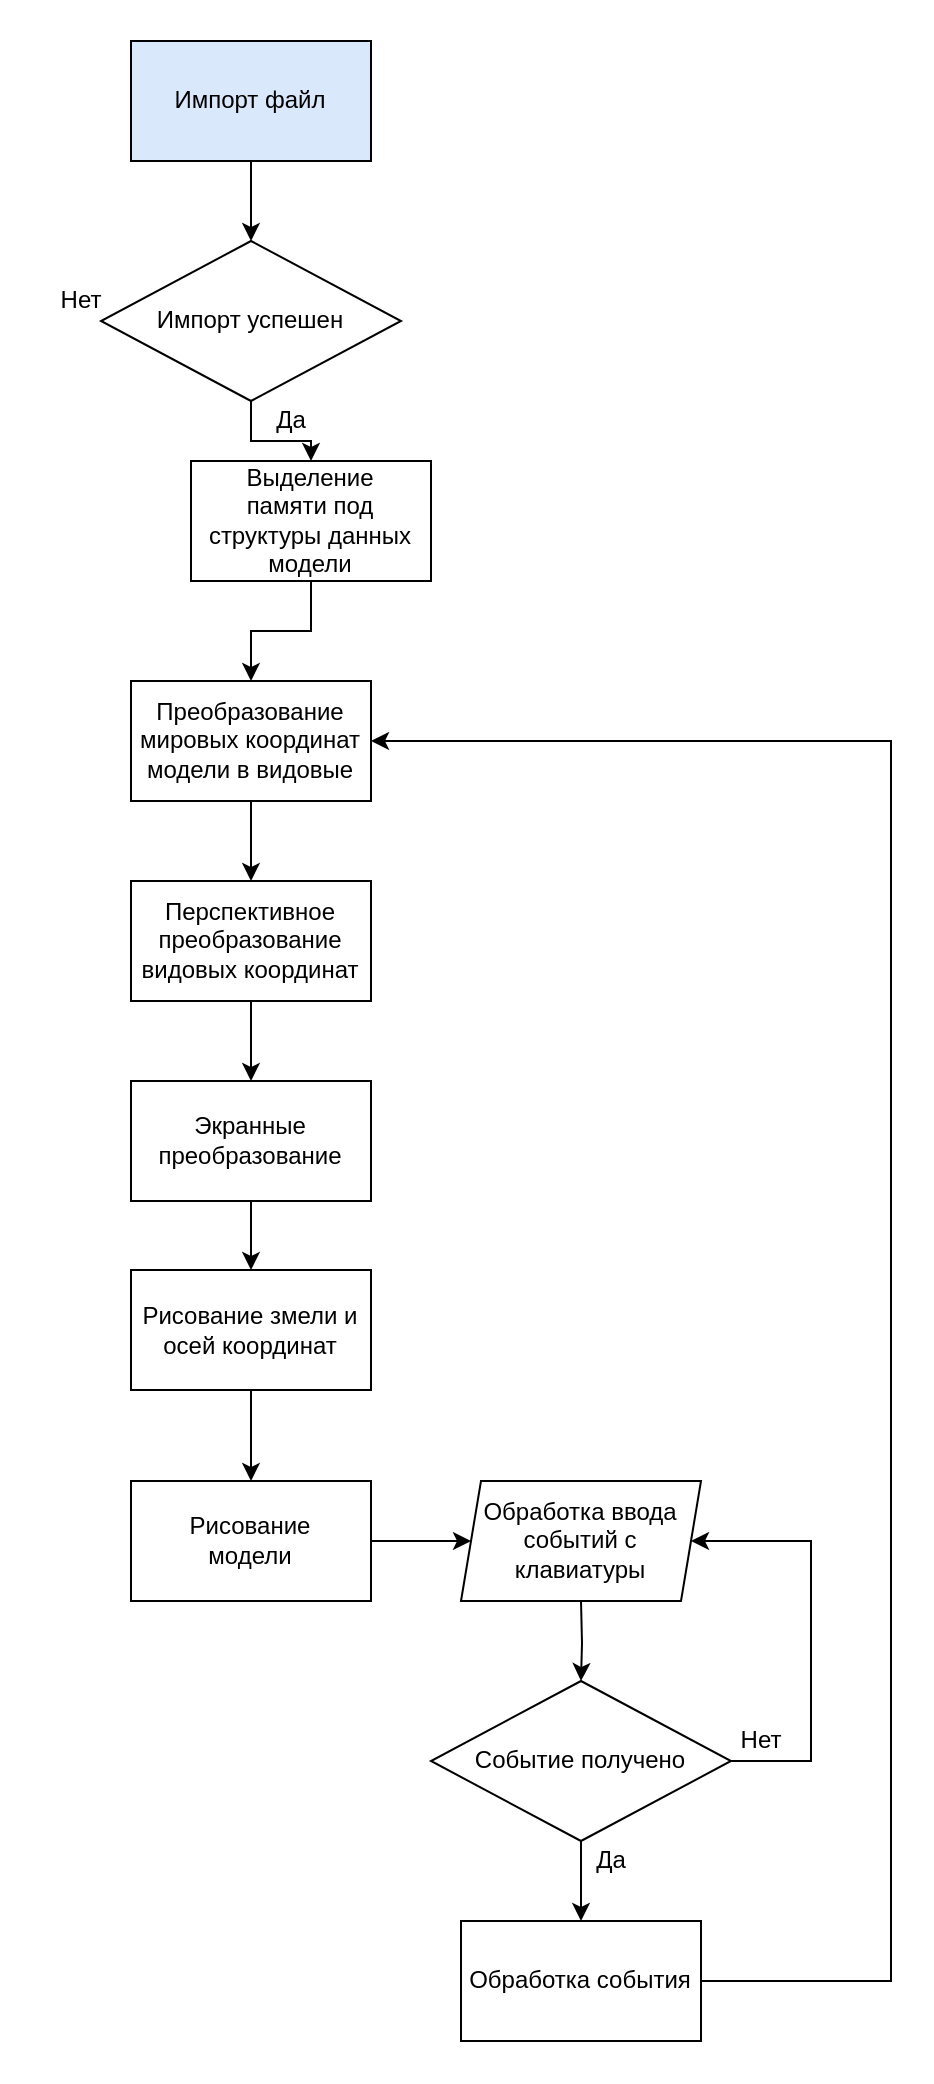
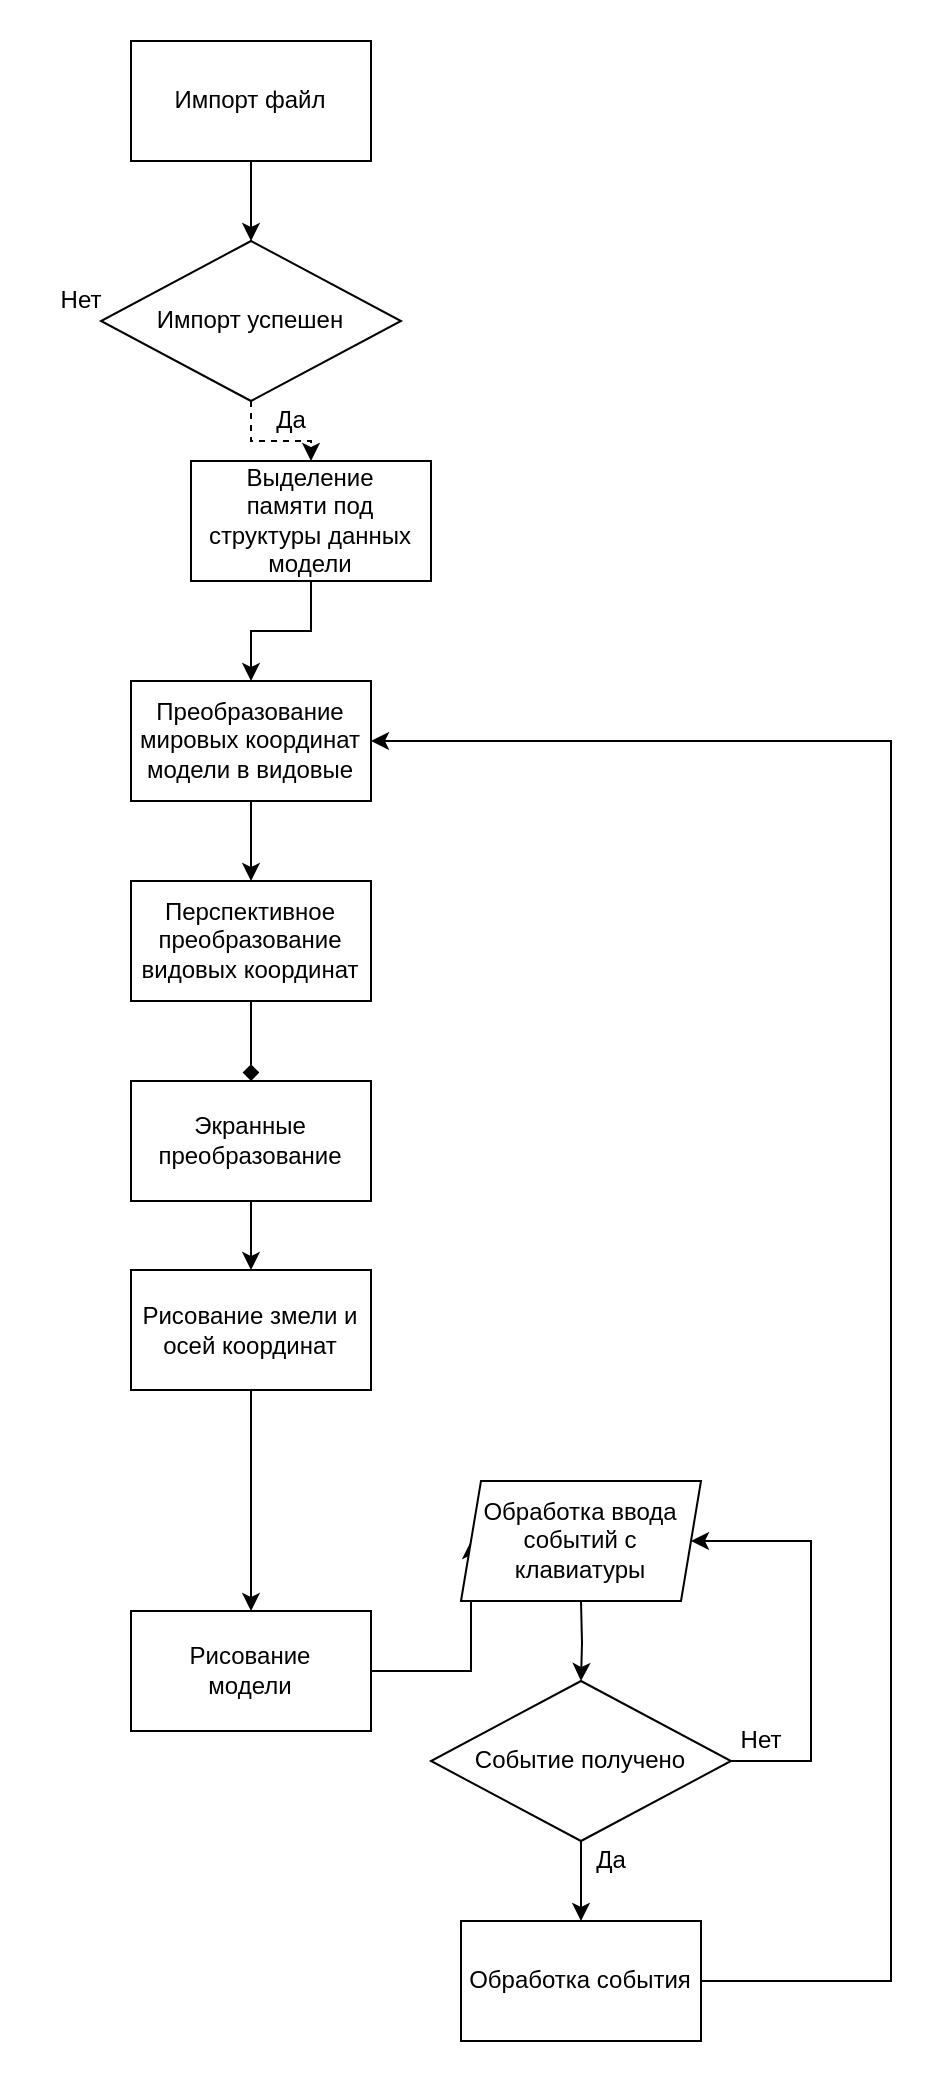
(251, 101) -> (251, 101)
(266, 441) -> (266, 441)
(251, 1066) -> (251, 1065)
(251, 1541) -> (251, 1671)
